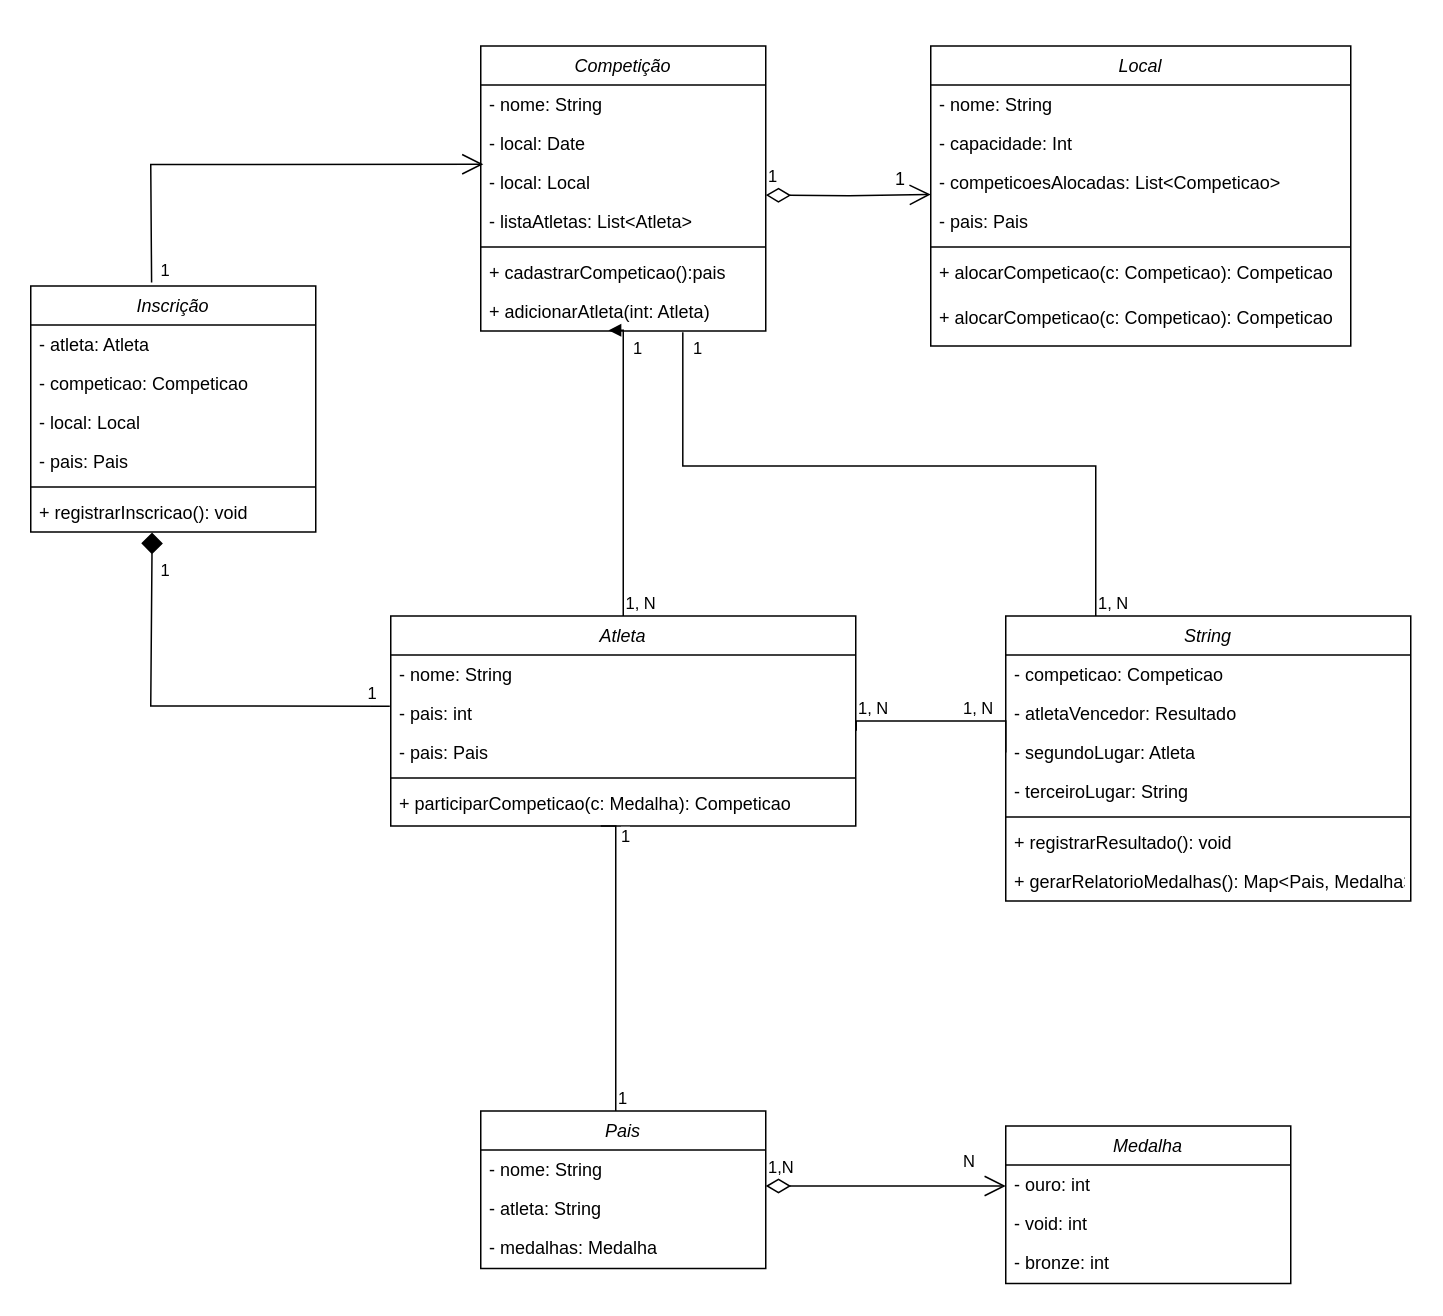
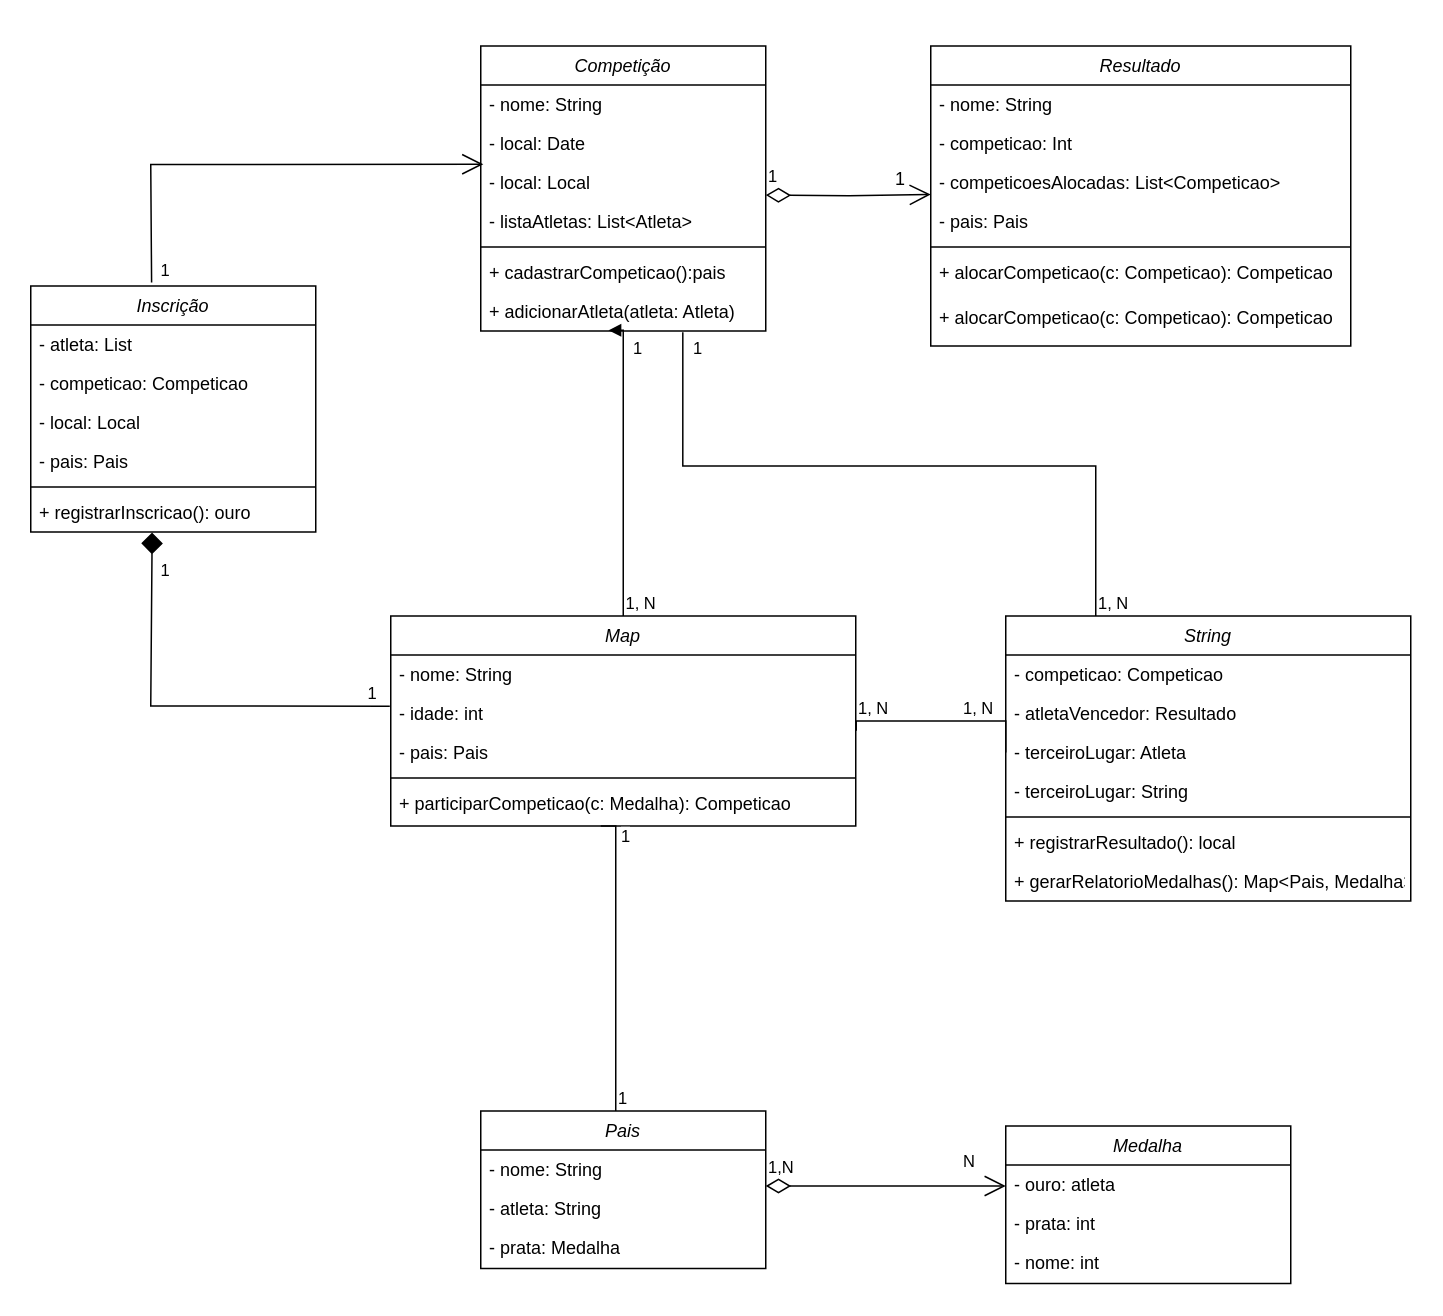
(1140, 66) -> (1140, 66)
(1015, 144) -> (1015, 144)
(621, 312) -> (637, 312)
(108, 345) -> (98, 345)
(168, 513) -> (171, 513)
(623, 636) -> (623, 636)
(445, 714) -> (450, 714)
(1118, 753) -> (1121, 753)
(1143, 843) -> (1146, 843)
(1062, 1185) -> (1078, 1185)
(1060, 1224) -> (1067, 1224)
(575, 1248) -> (563, 1248)
(1073, 1263) -> (1062, 1263)
